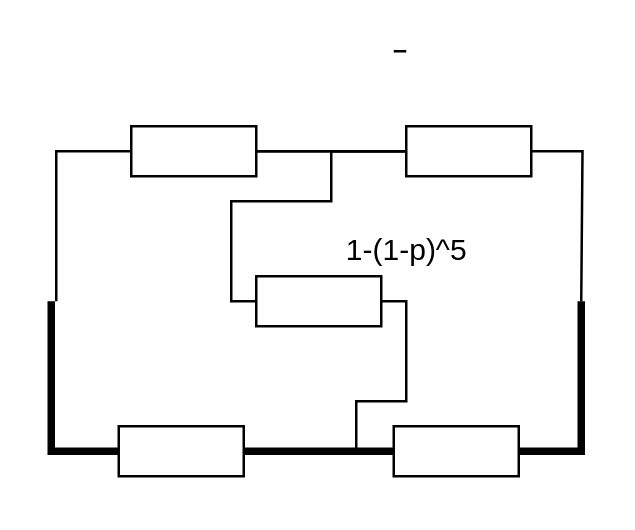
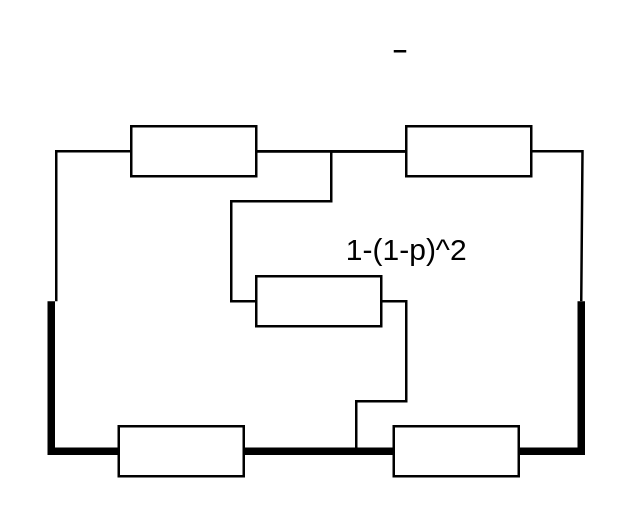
(408, 251) -> (408, 251)
